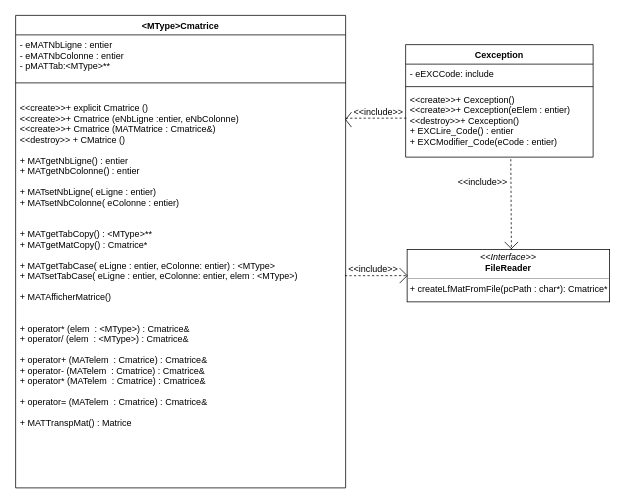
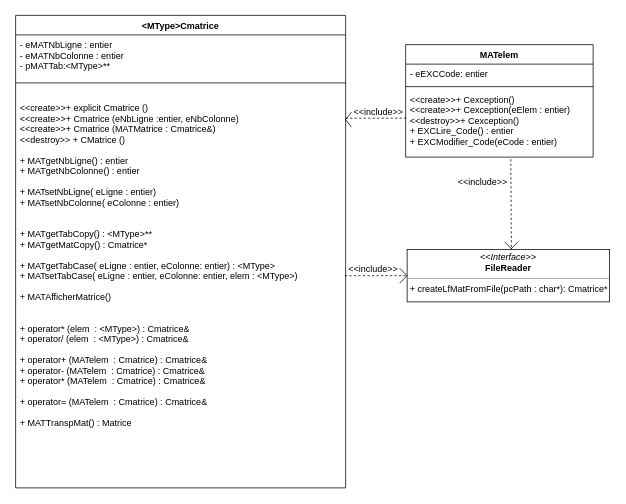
(499, 55) -> (499, 55)
(452, 74) -> (450, 74)
